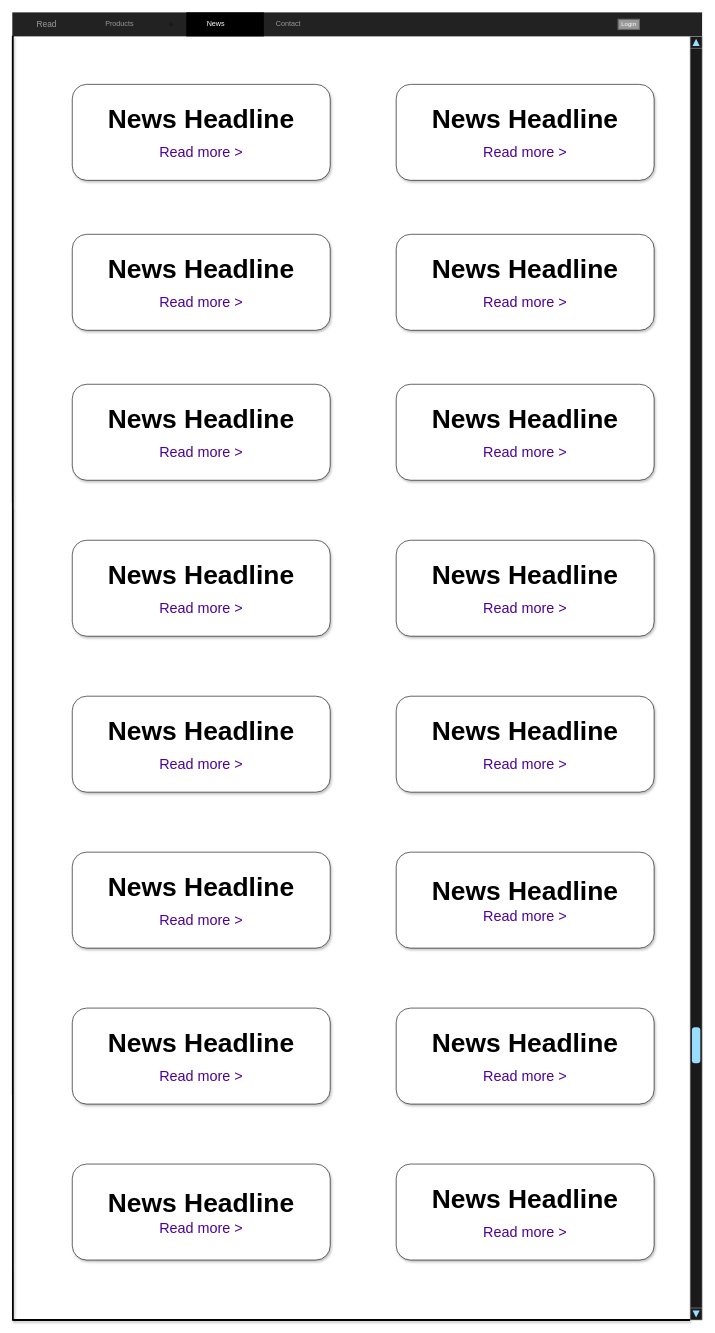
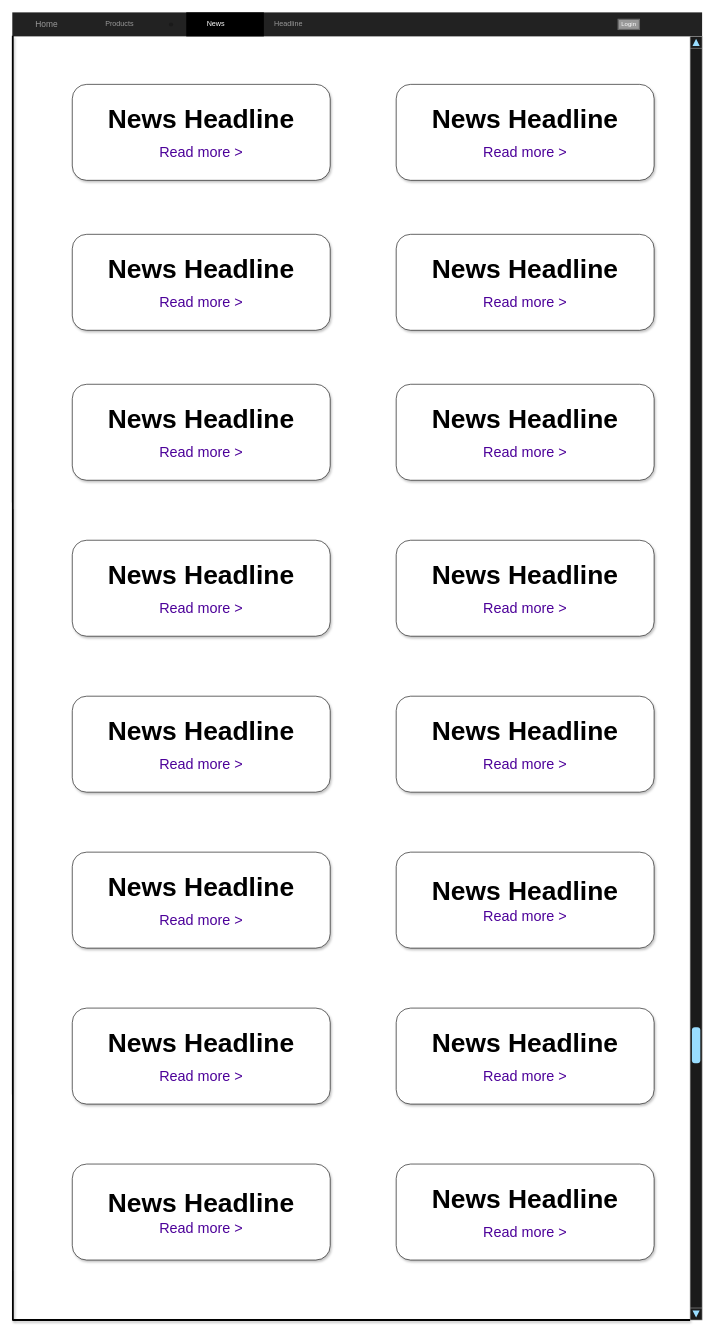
(47, 24) -> (47, 24)
(289, 24) -> (289, 24)
